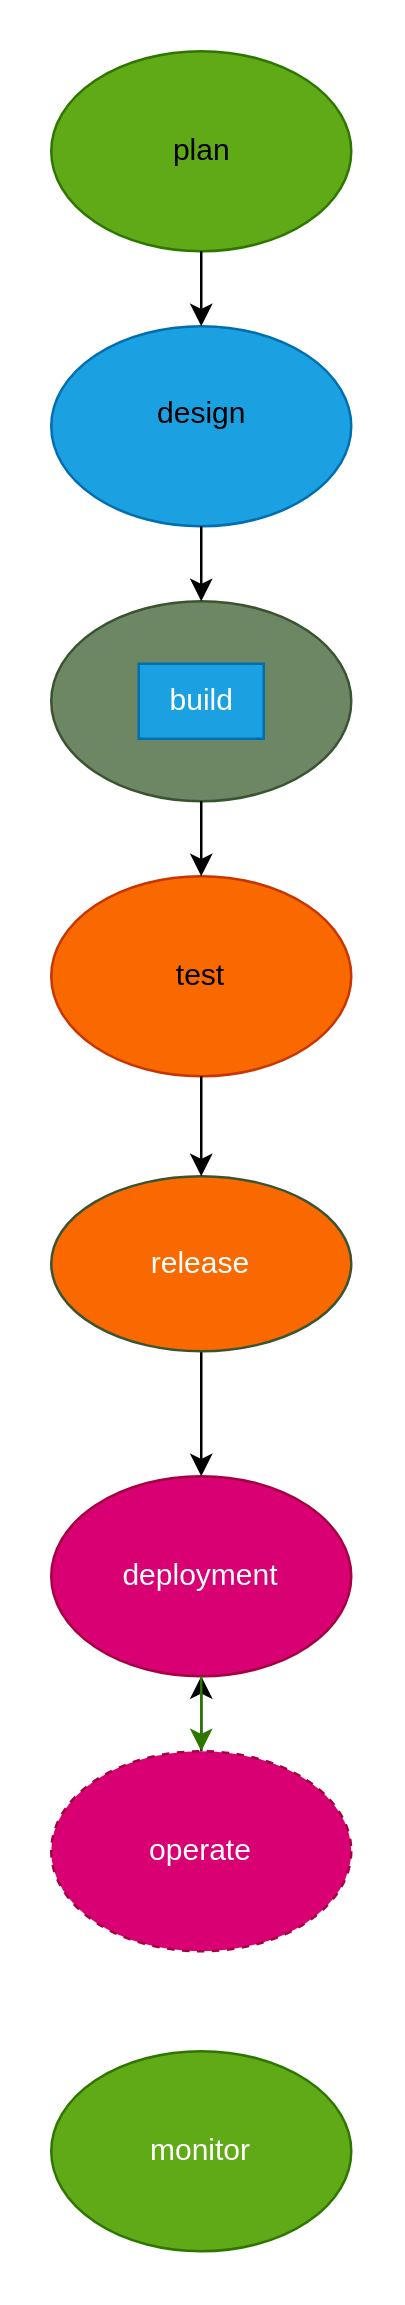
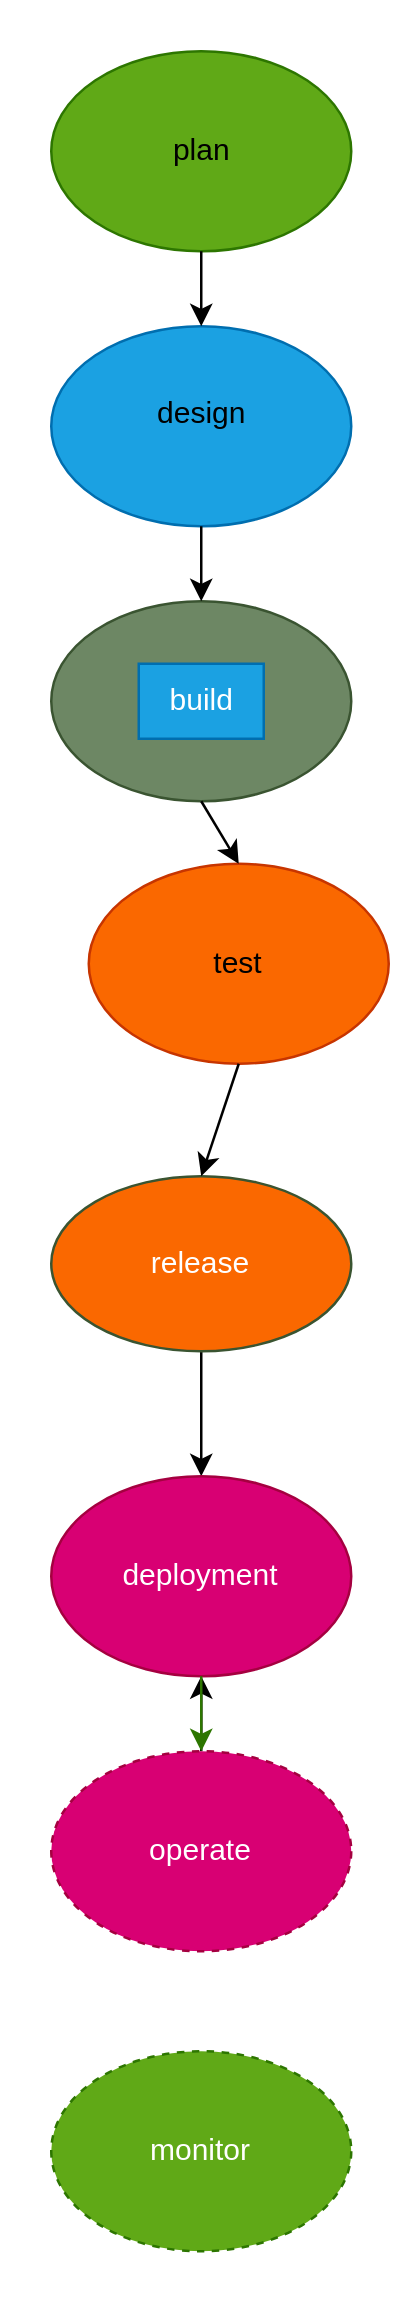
(201, 976) -> (239, 964)
(201, 2151) -> (201, 2151)
